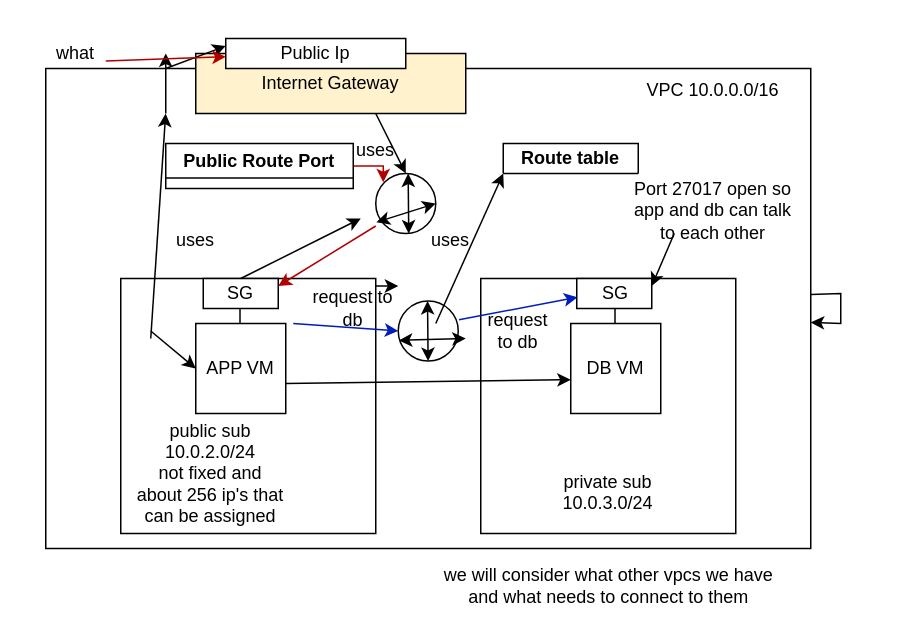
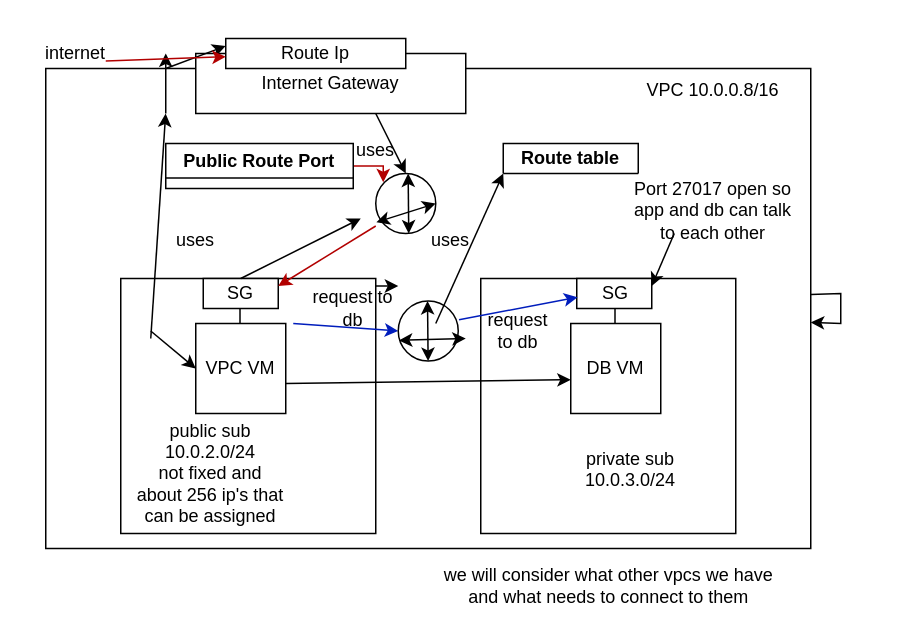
(76, 53) -> (76, 53)
(316, 53) -> (316, 53)
(331, 83) -> (331, 83)
(713, 91) -> (713, 91)
(241, 368) -> (241, 368)
(608, 503) -> (631, 481)
